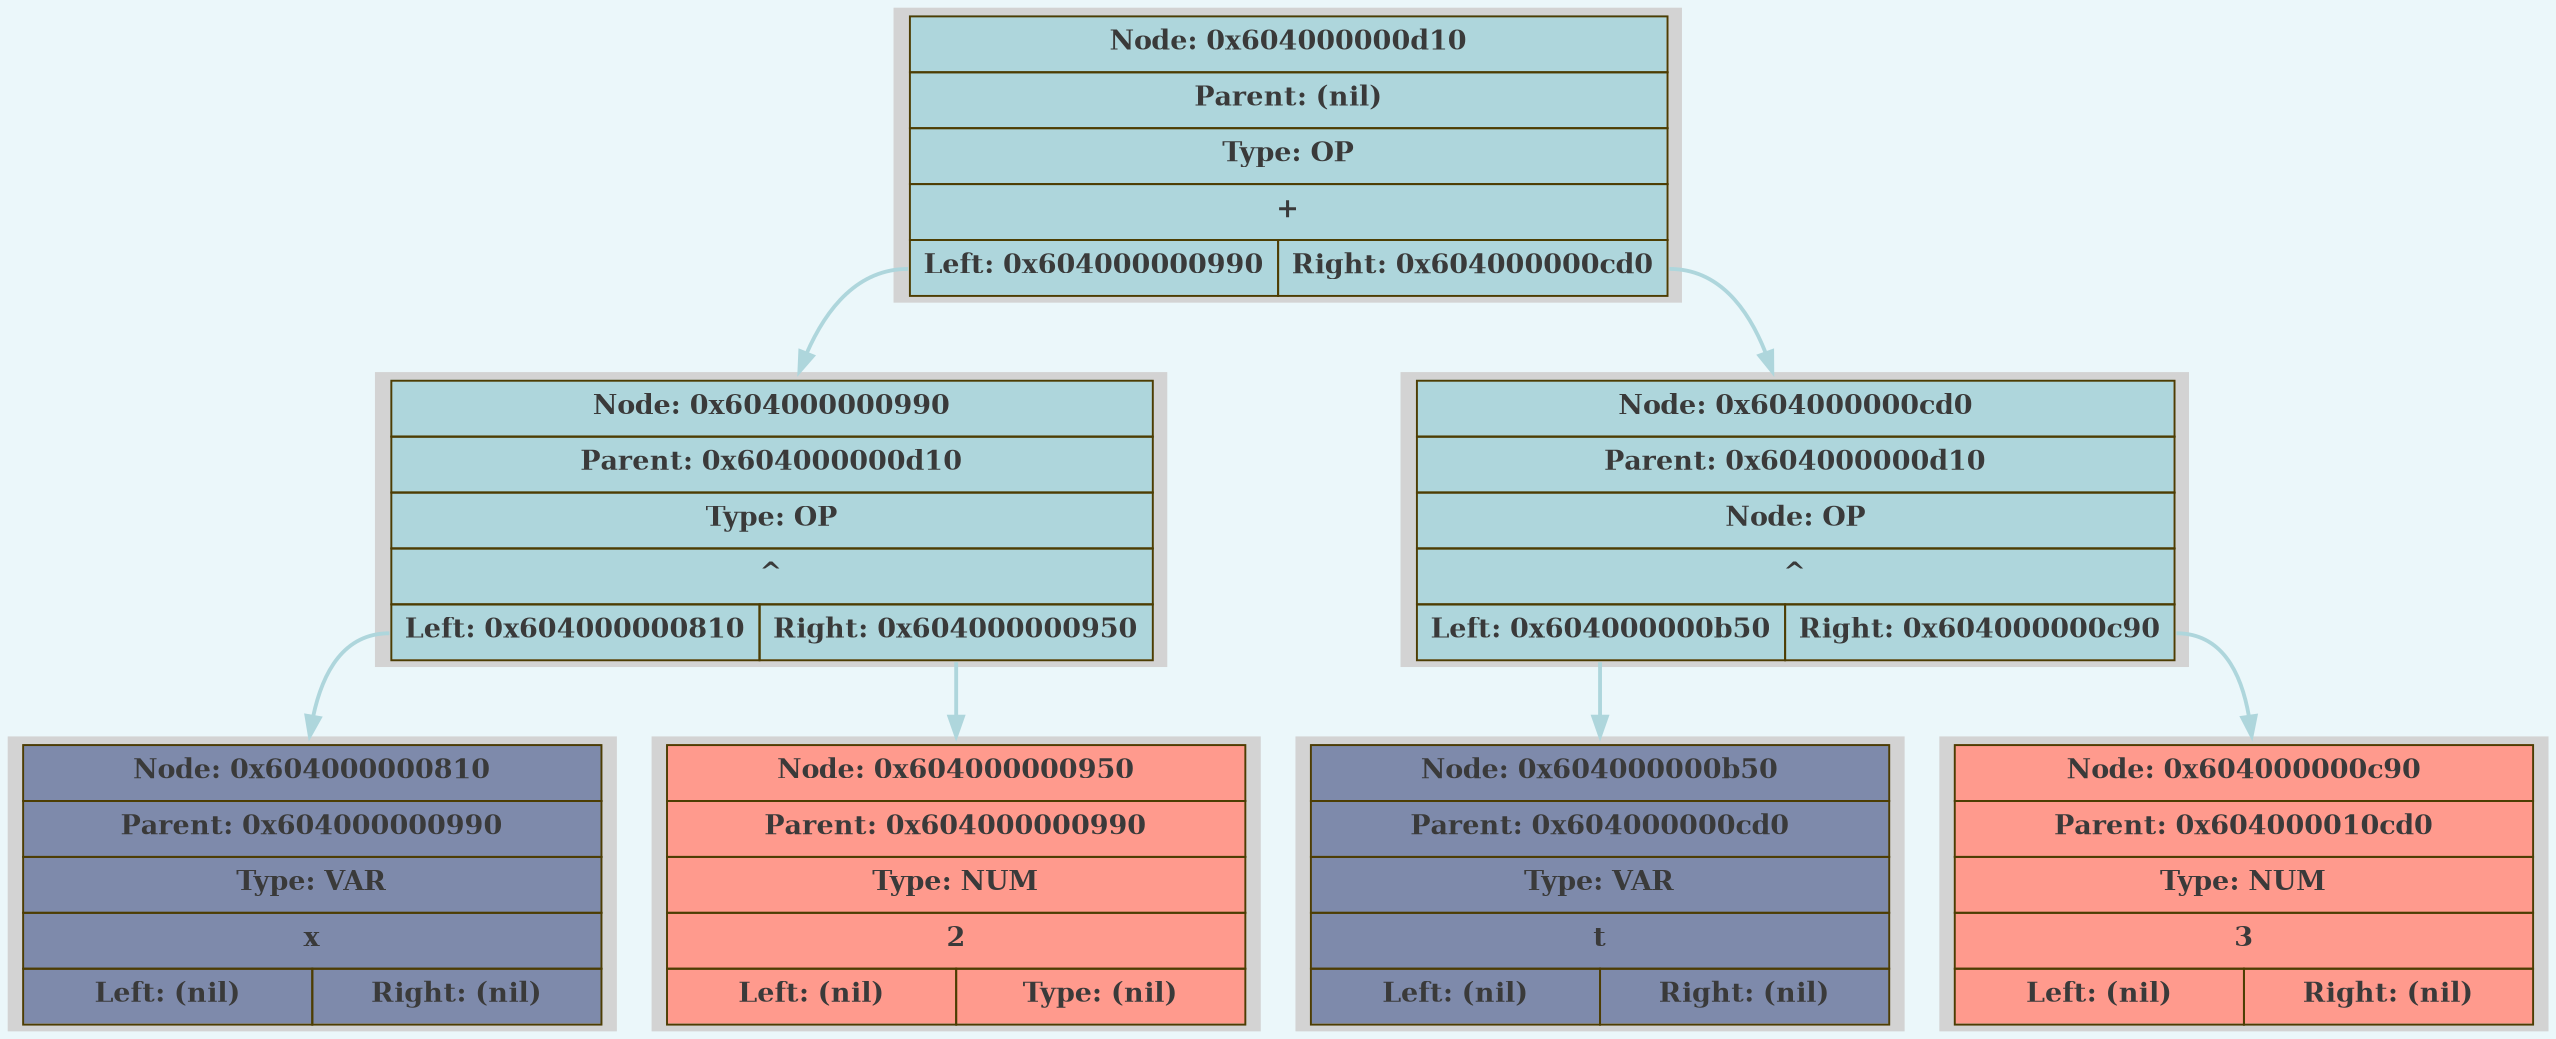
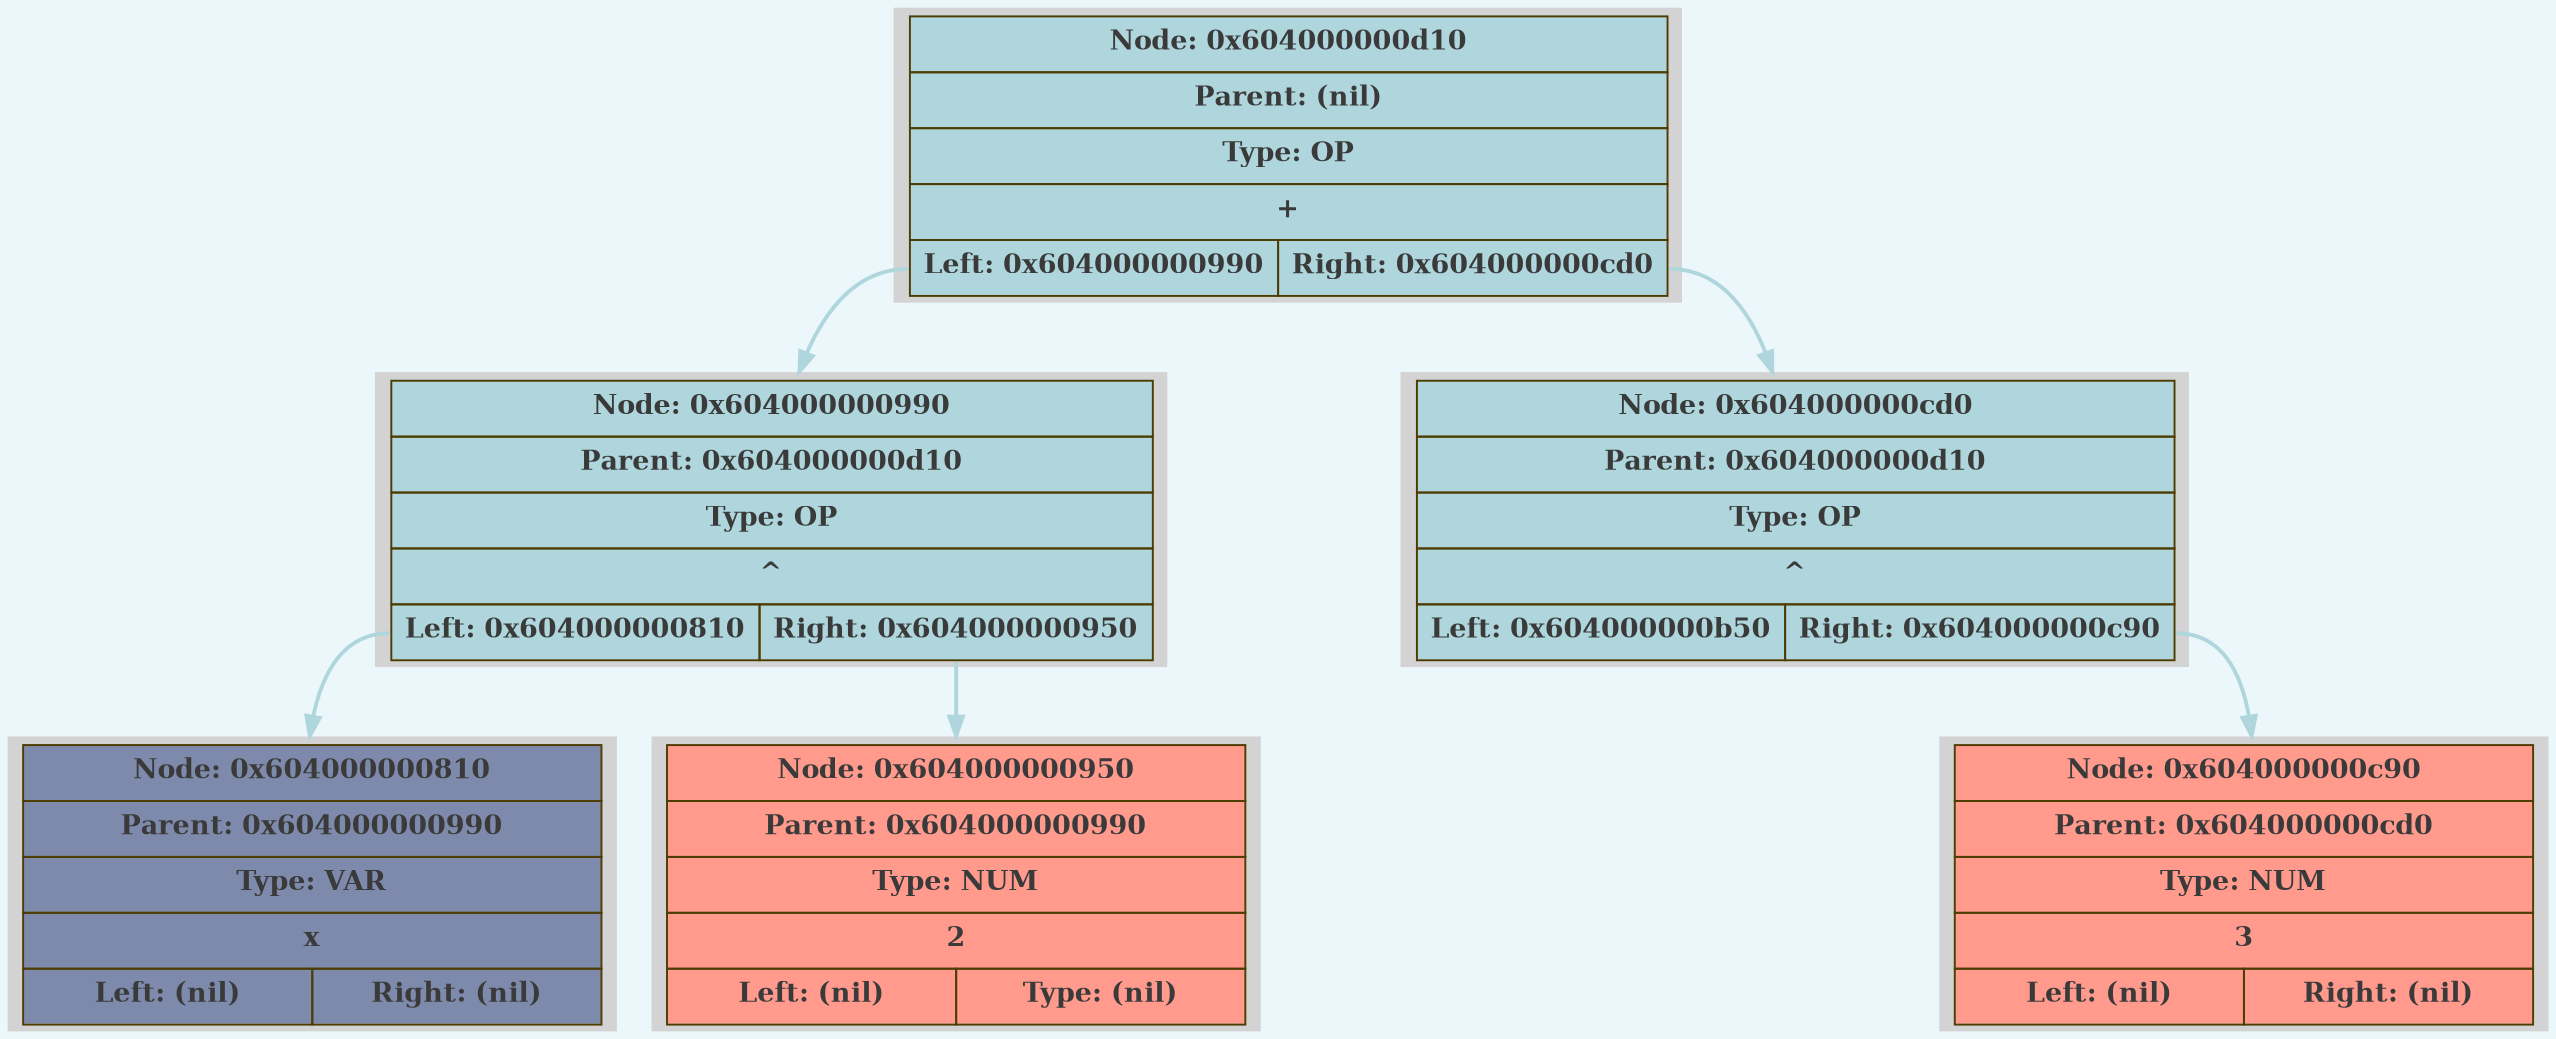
(1796, 518) -> (1796, 518)
(2244, 826) -> (2244, 826)
(1600, 884) -> none
